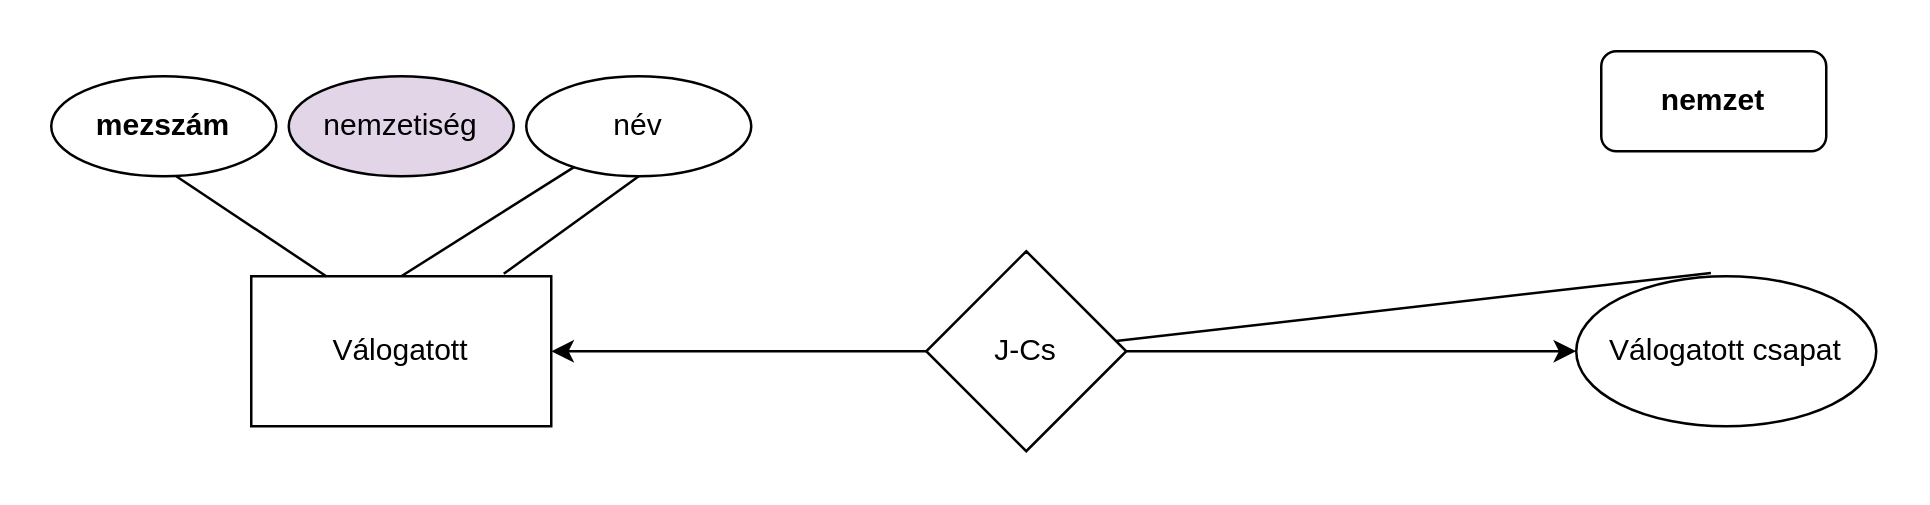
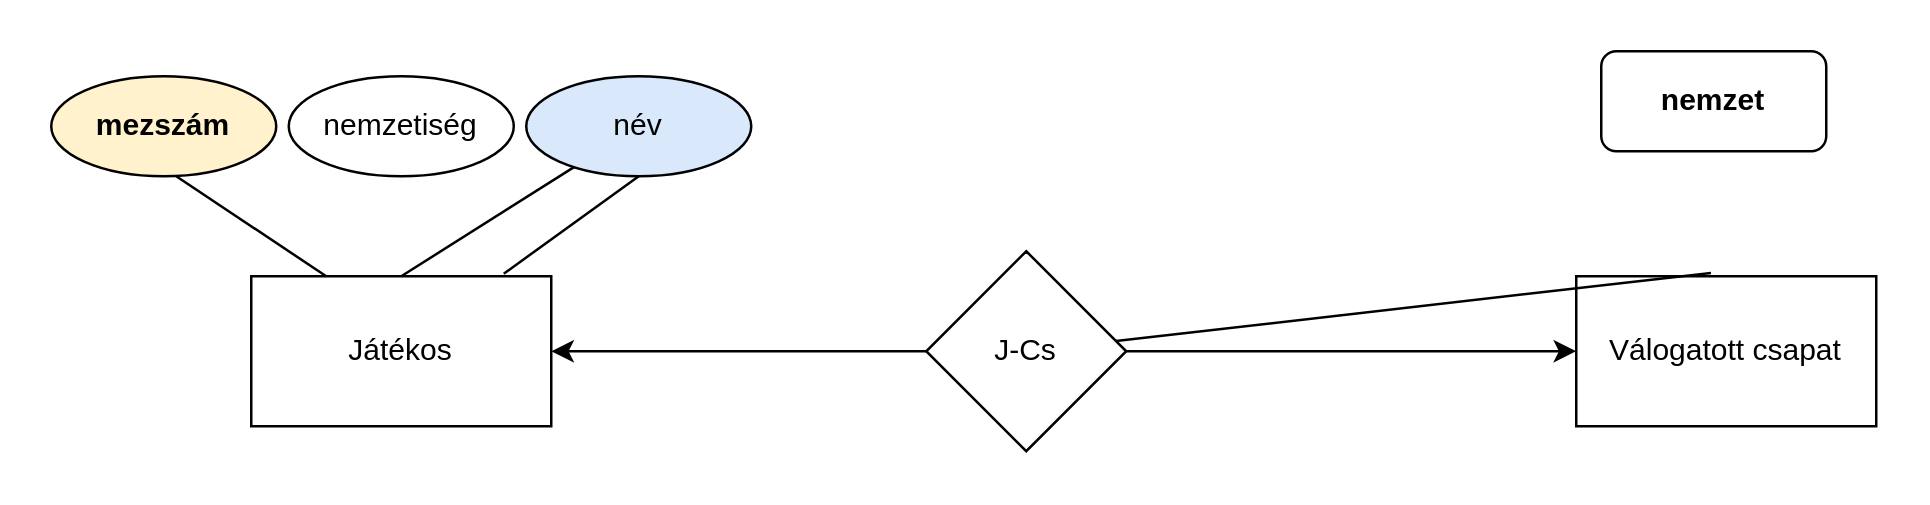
(164, 126) -> (164, 126)
(401, 126) -> (401, 126)
(639, 126) -> (639, 126)
(401, 351) -> (401, 351)
(1726, 351) -> (1726, 351)
